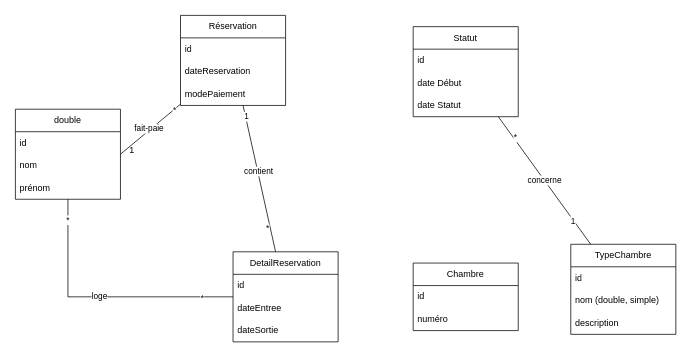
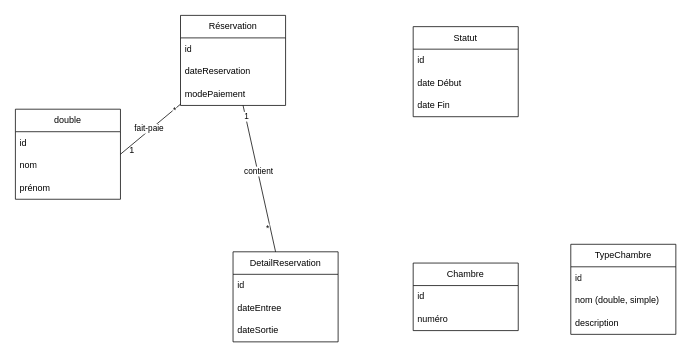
(444, 105) -> (435, 105)
(545, 182) -> none
(147, 297) -> none
